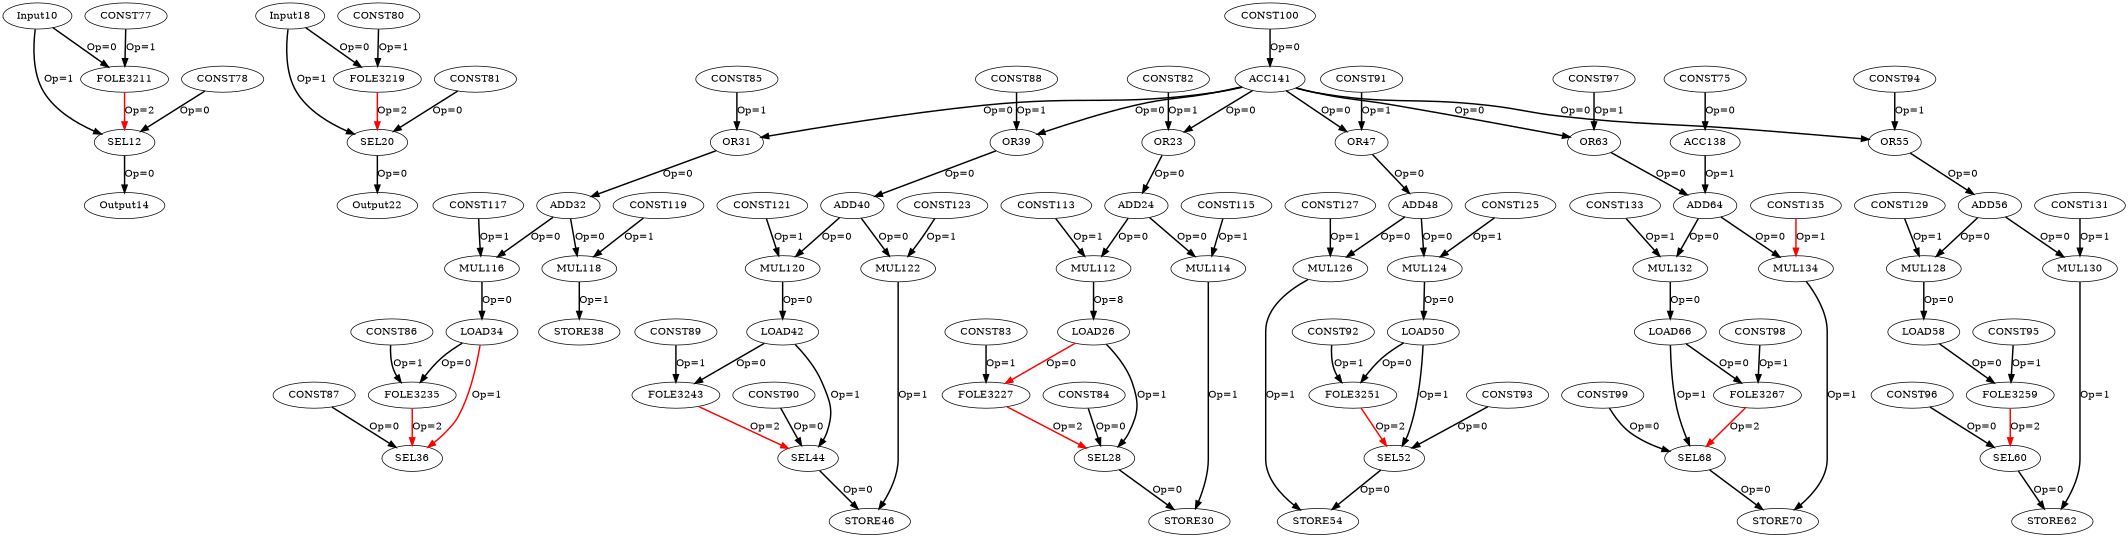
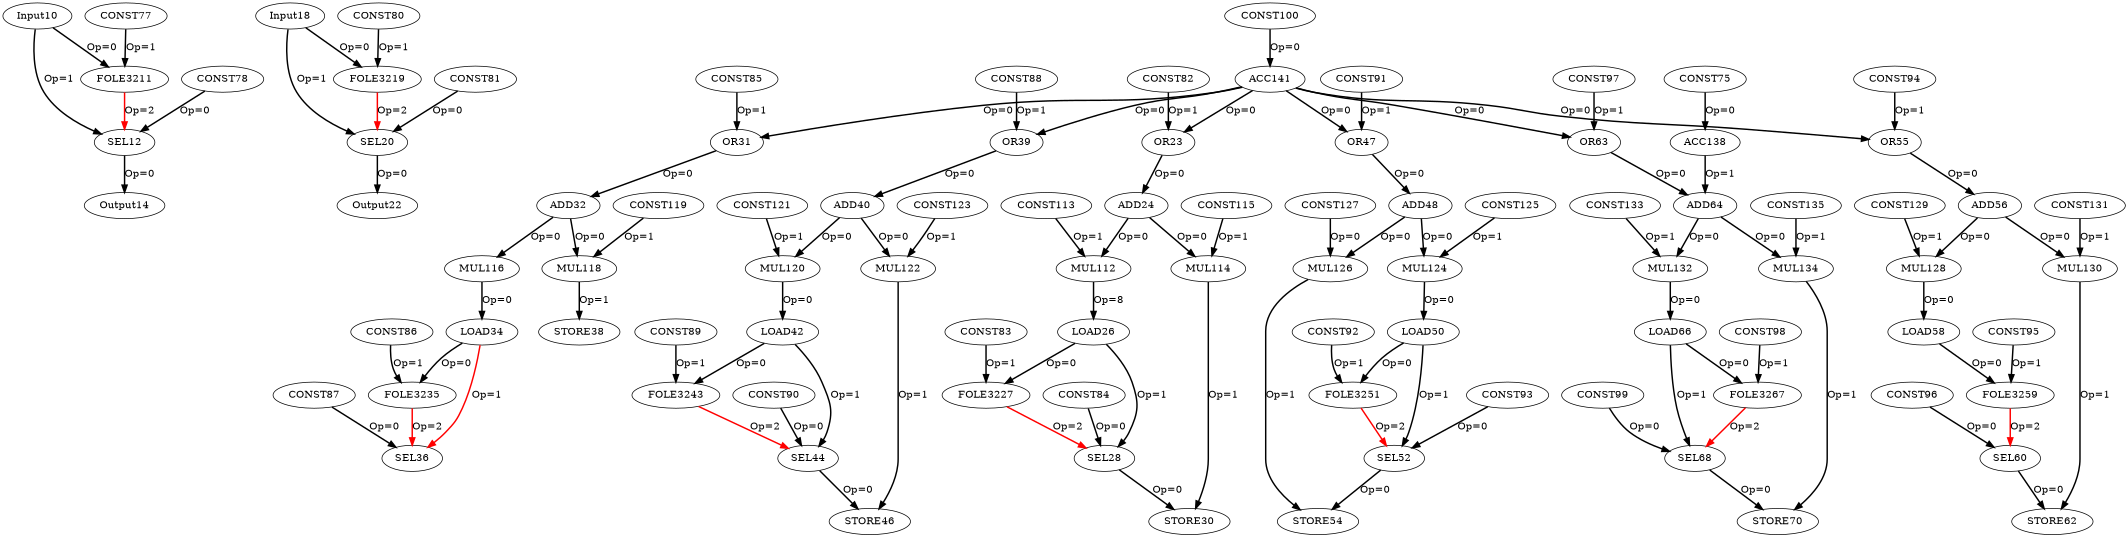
(478, 206) -> none
(1796, 234) -> (1796, 234)
(1346, 237) -> (1346, 237)
(1043, 361) -> (1043, 361)
